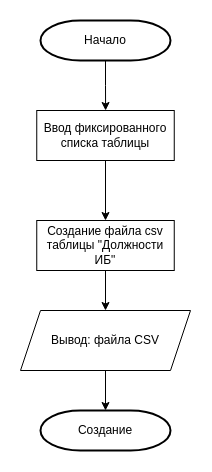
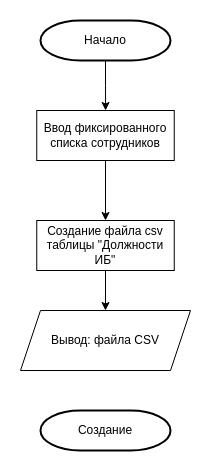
(106, 136) -> (106, 136)
(106, 387) -> none
